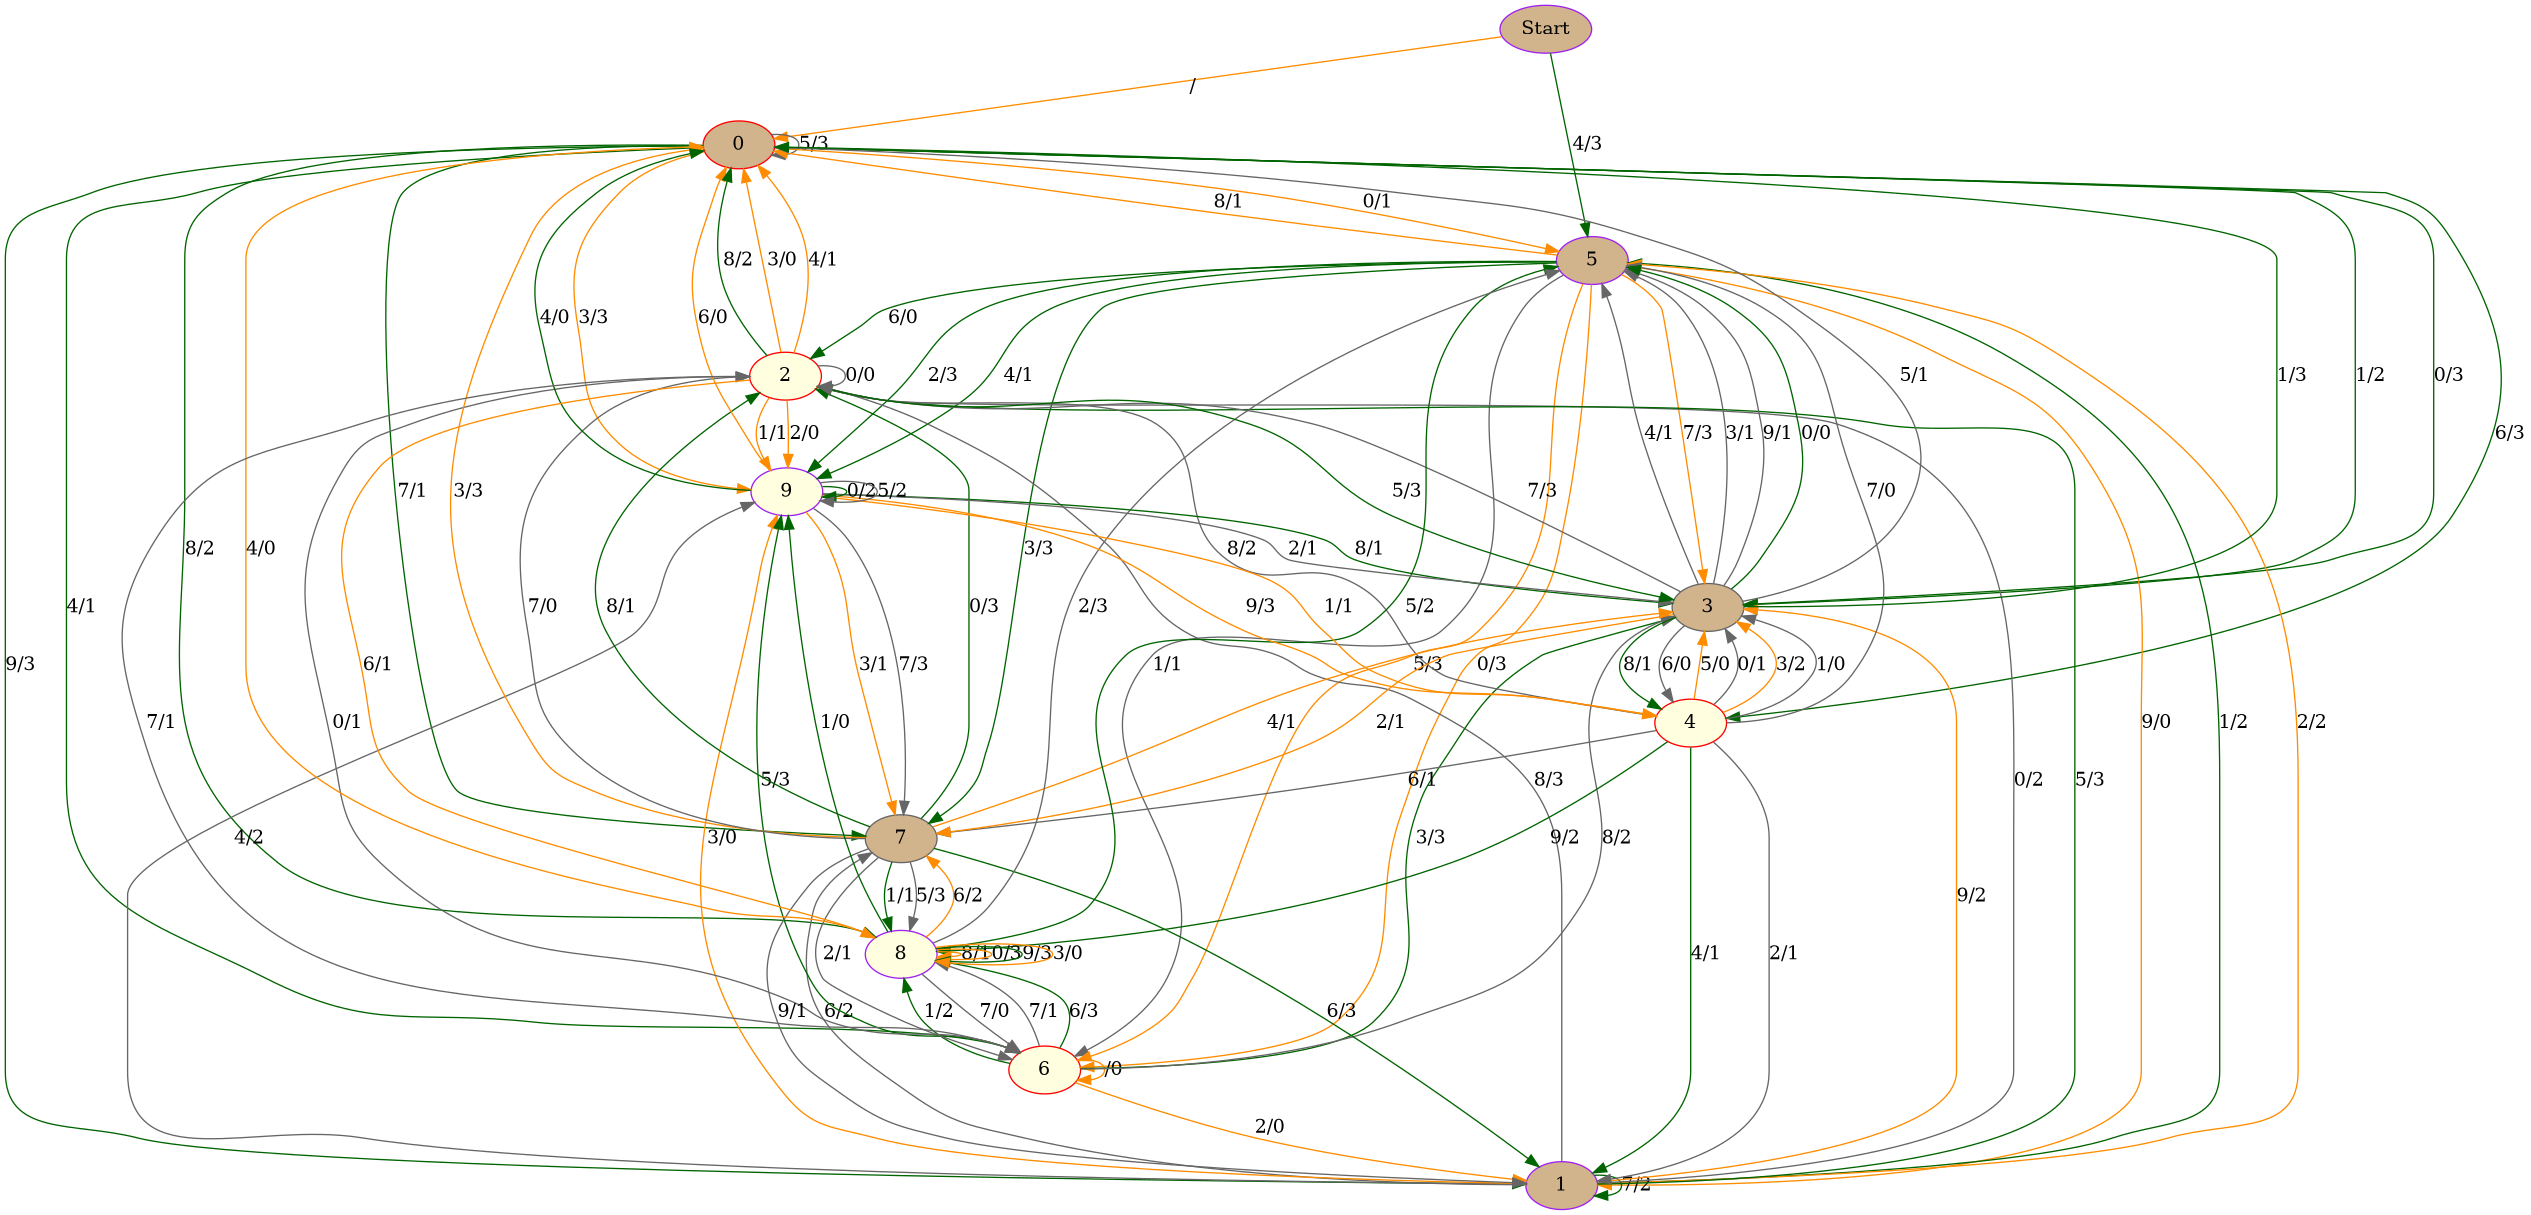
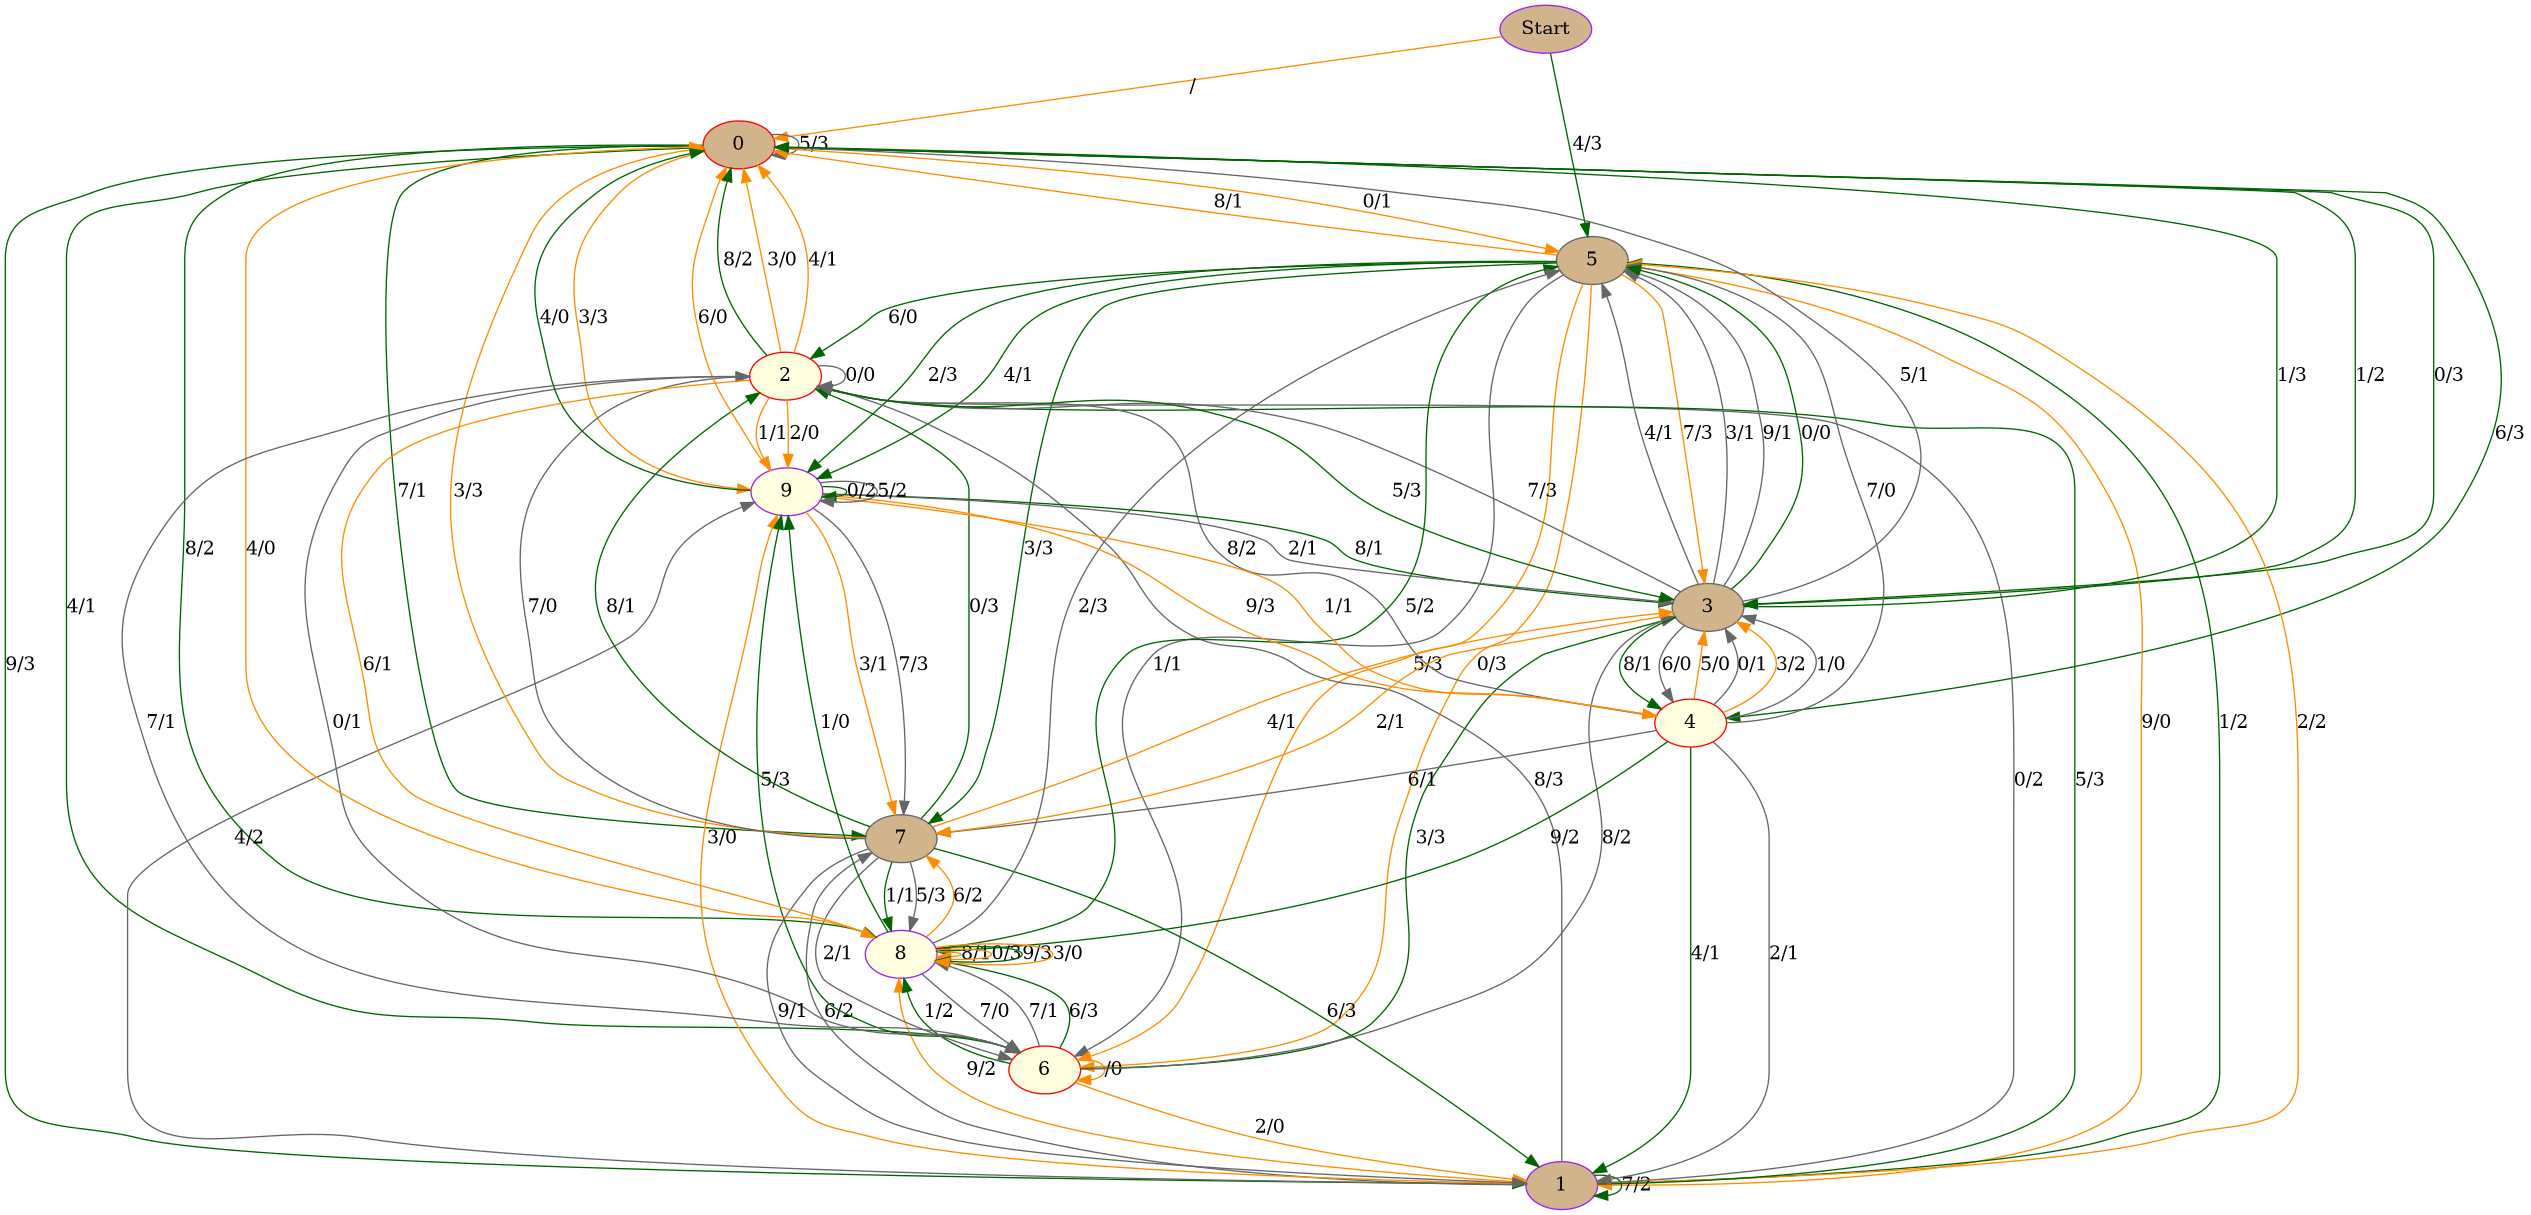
(1592, 261) -> (1592, 261)
(1957, 967) -> (1179, 1148)
